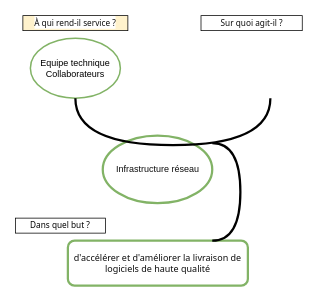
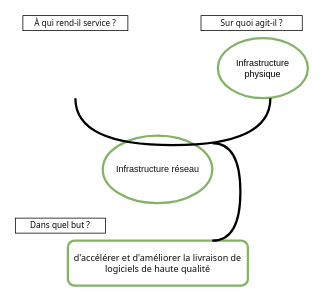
(75, 23) -> (75, 23)
(75, 68) -> none
none -> (263, 68)
